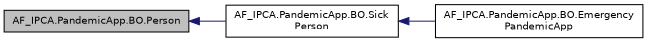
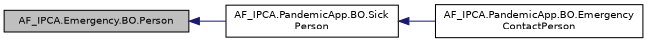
(96, 21) -> (96, 21)
(539, 21) -> (539, 21)
